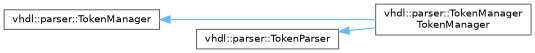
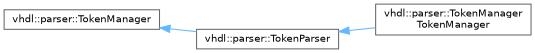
(273, 20) -> (183, 30)
